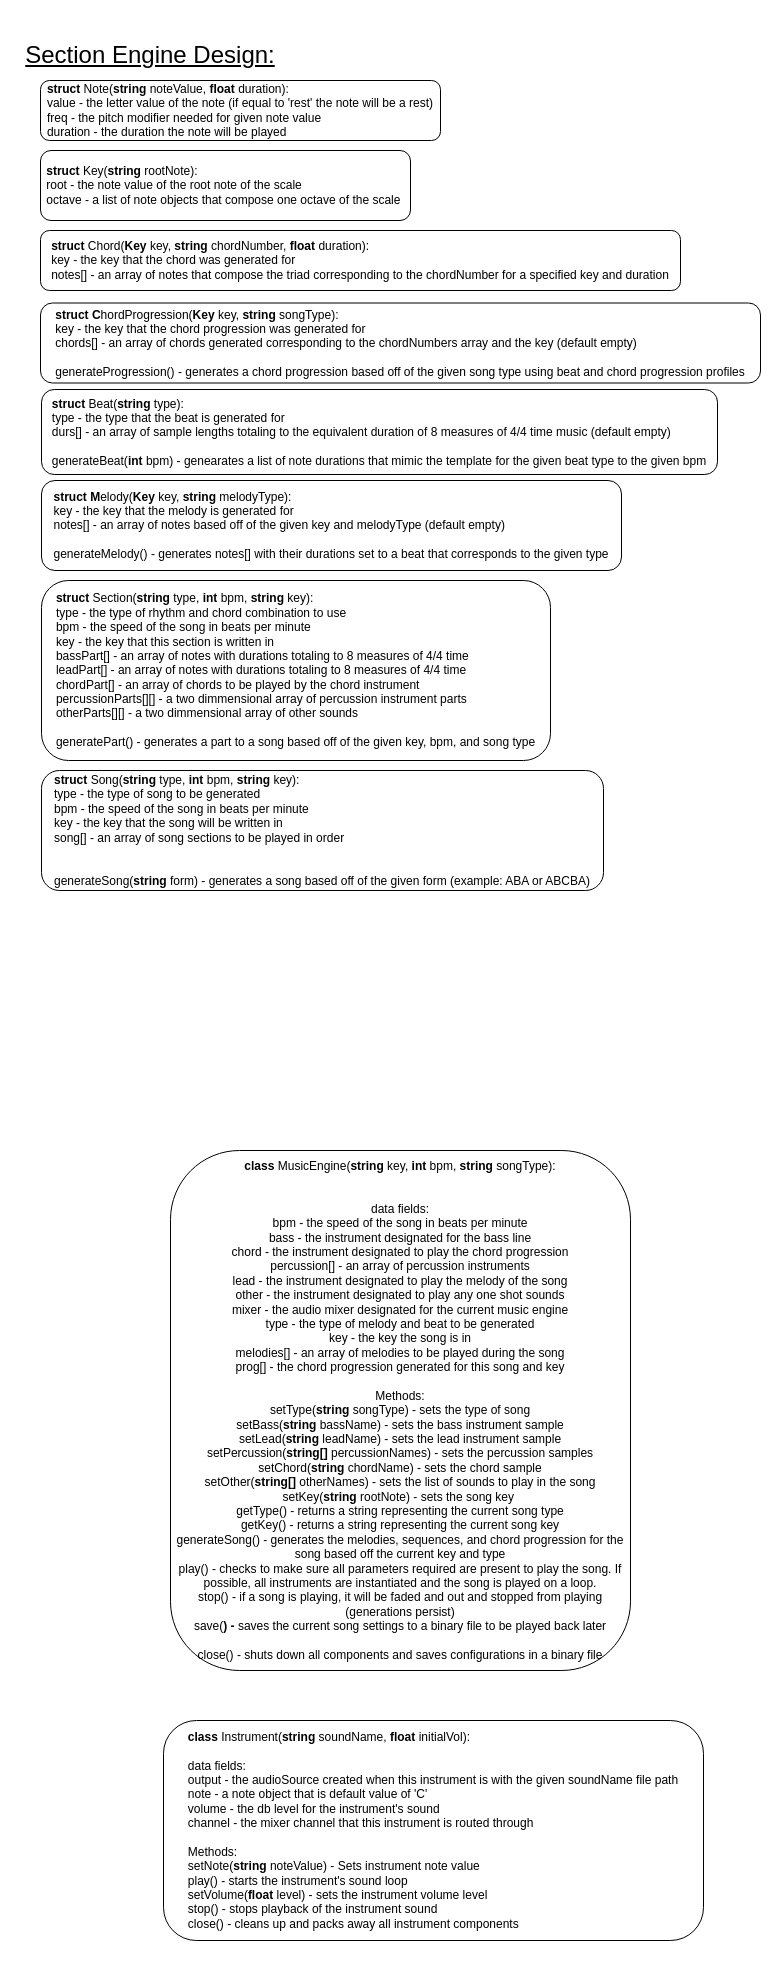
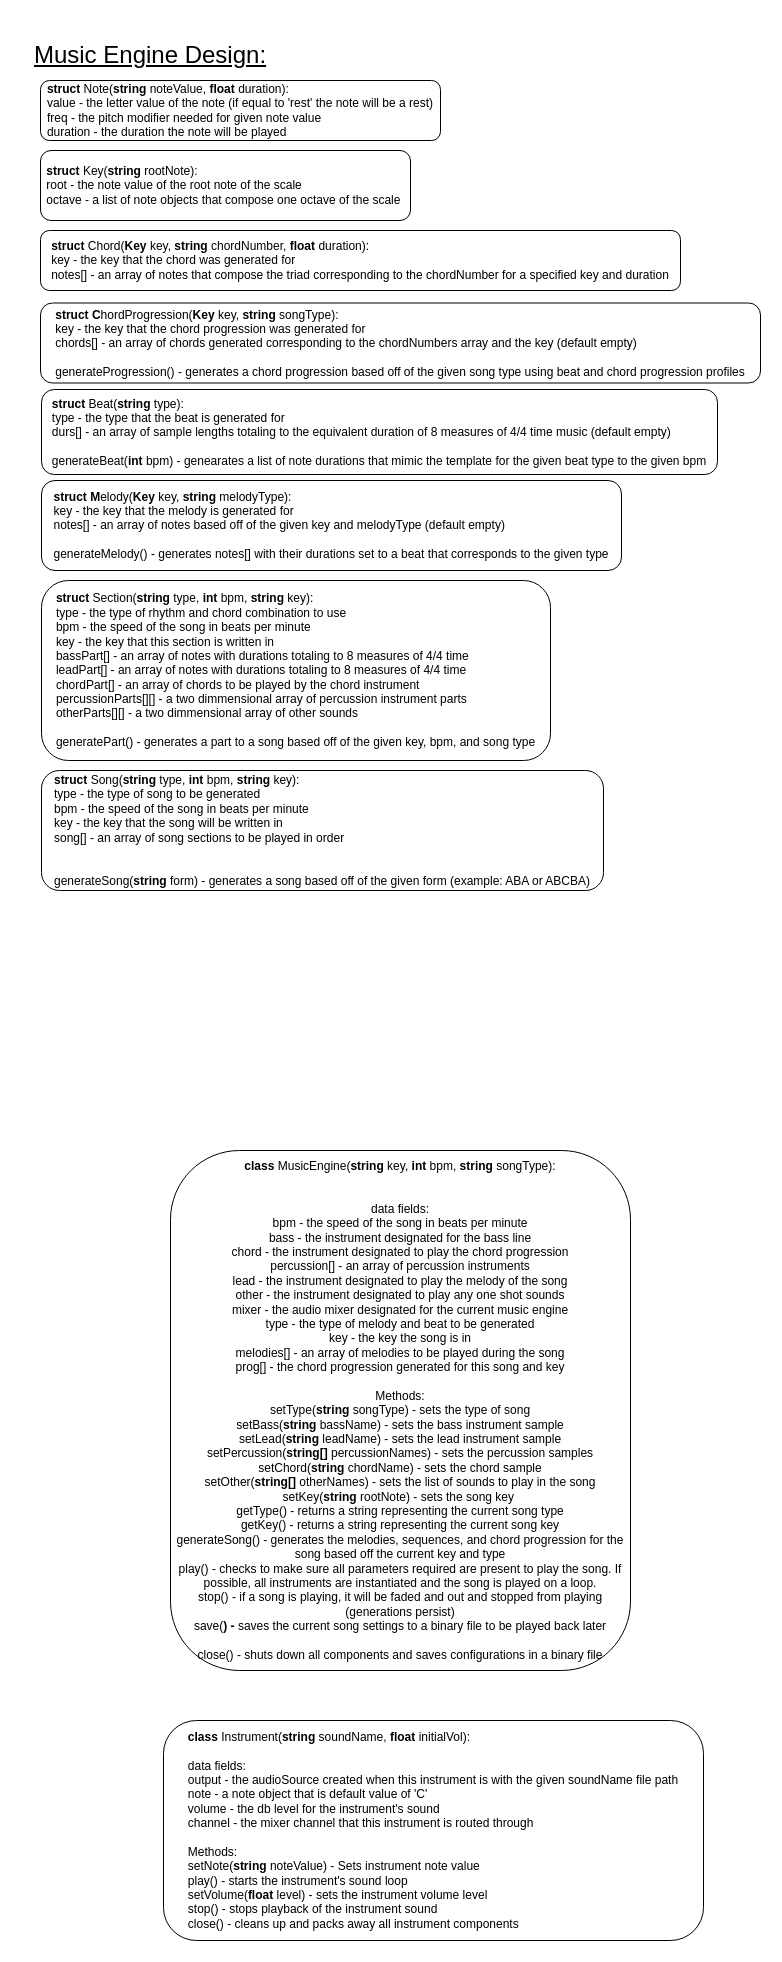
(151, 56) -> (151, 56)
